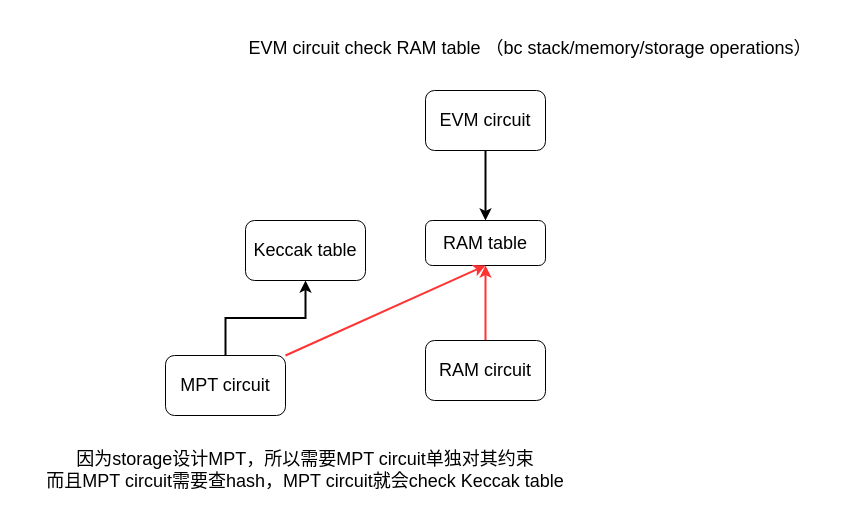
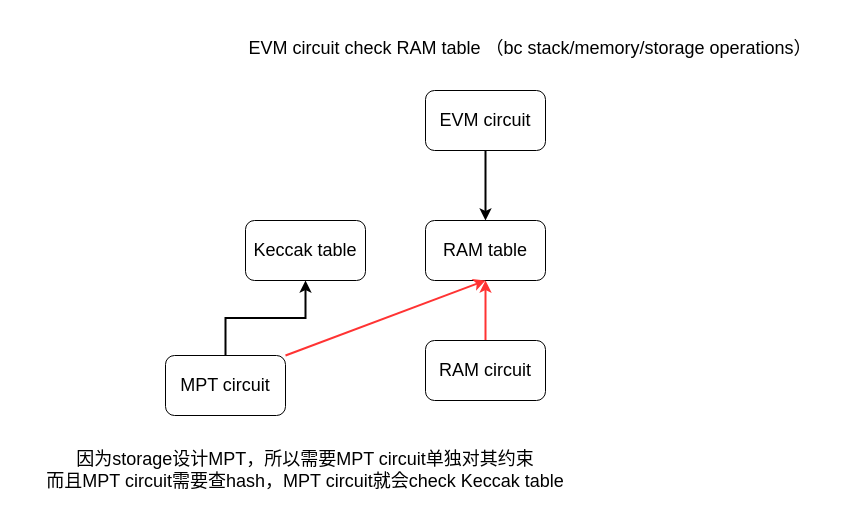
(486, 243) -> (486, 251)
